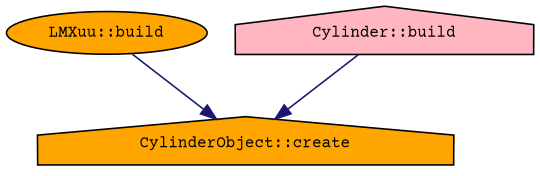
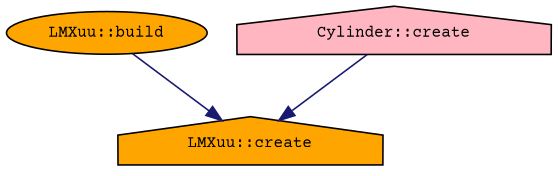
(384, 33) -> (394, 33)
(246, 143) -> (250, 143)
